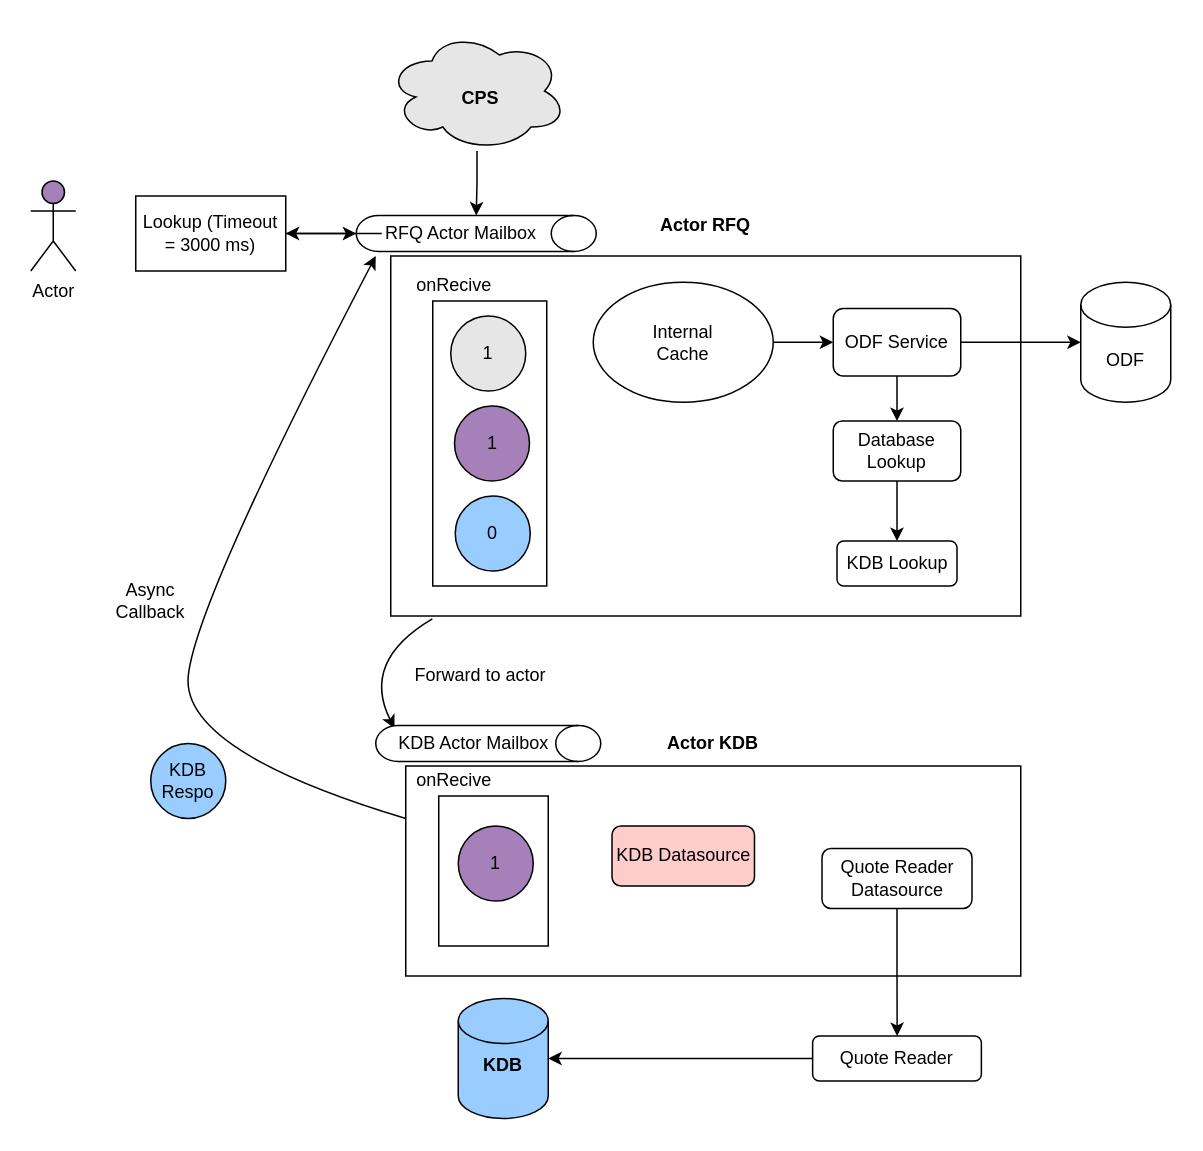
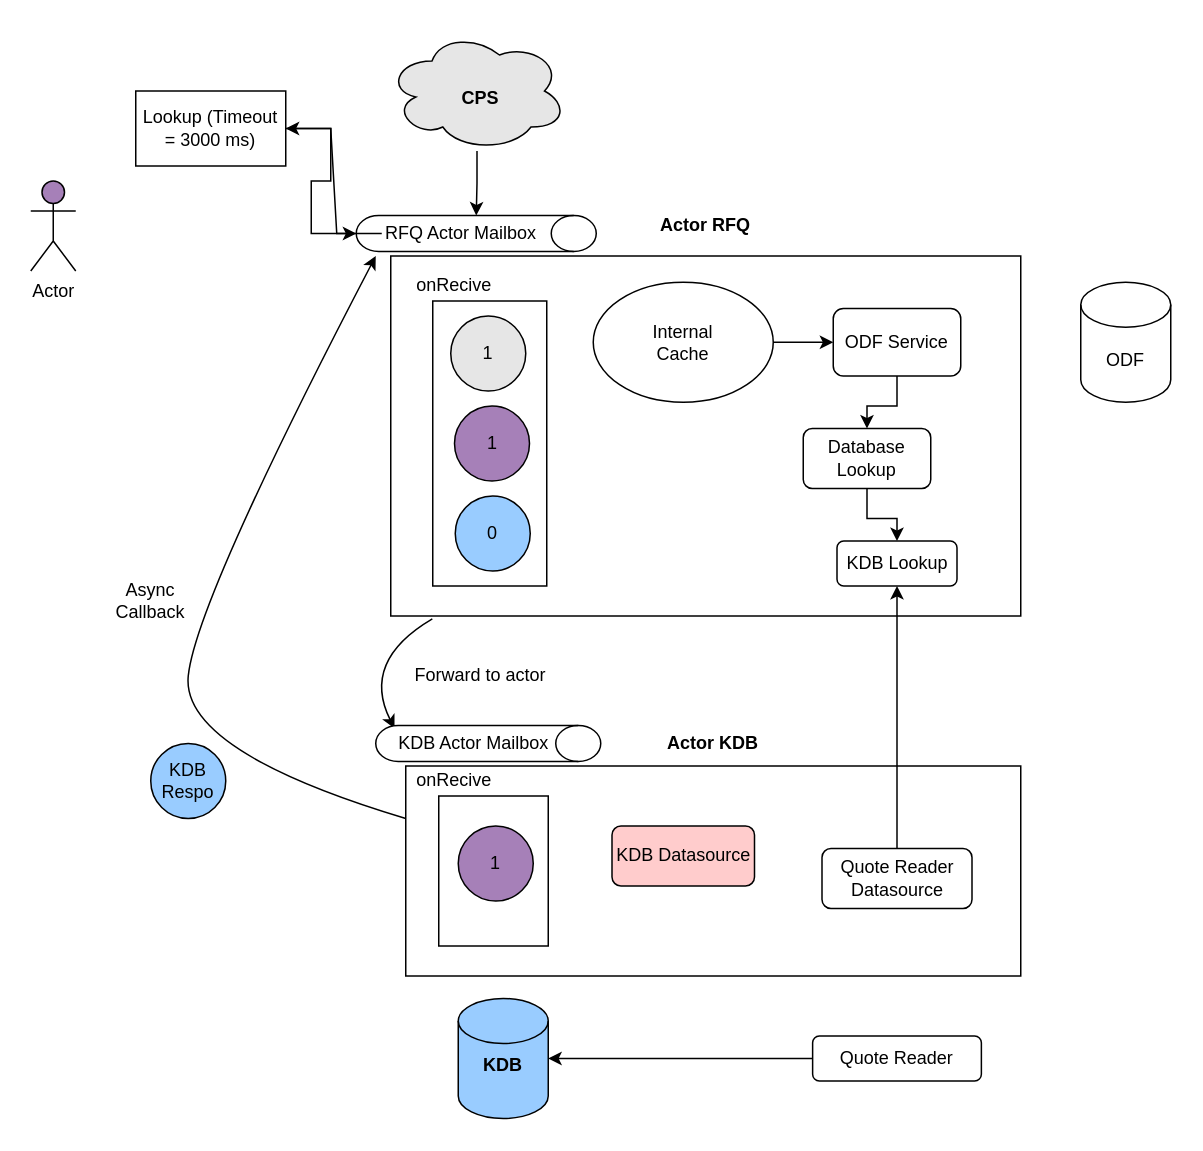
(211, 233) -> (211, 128)
(1016, 342) -> none
(897, 451) -> (867, 458)
(897, 967) -> (897, 722)
